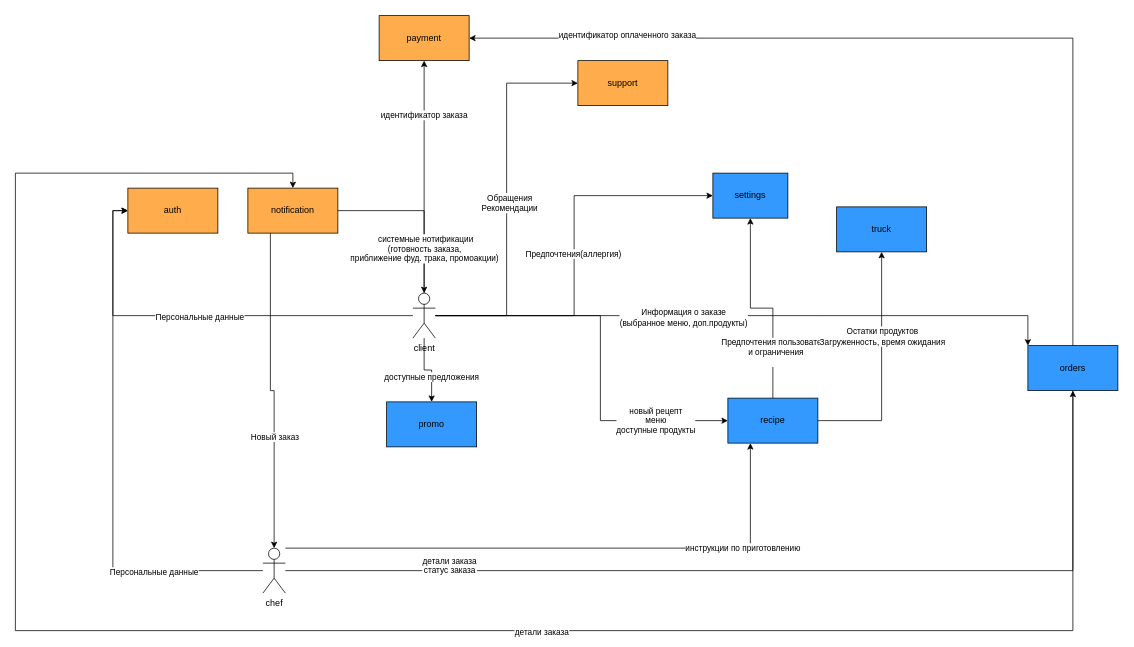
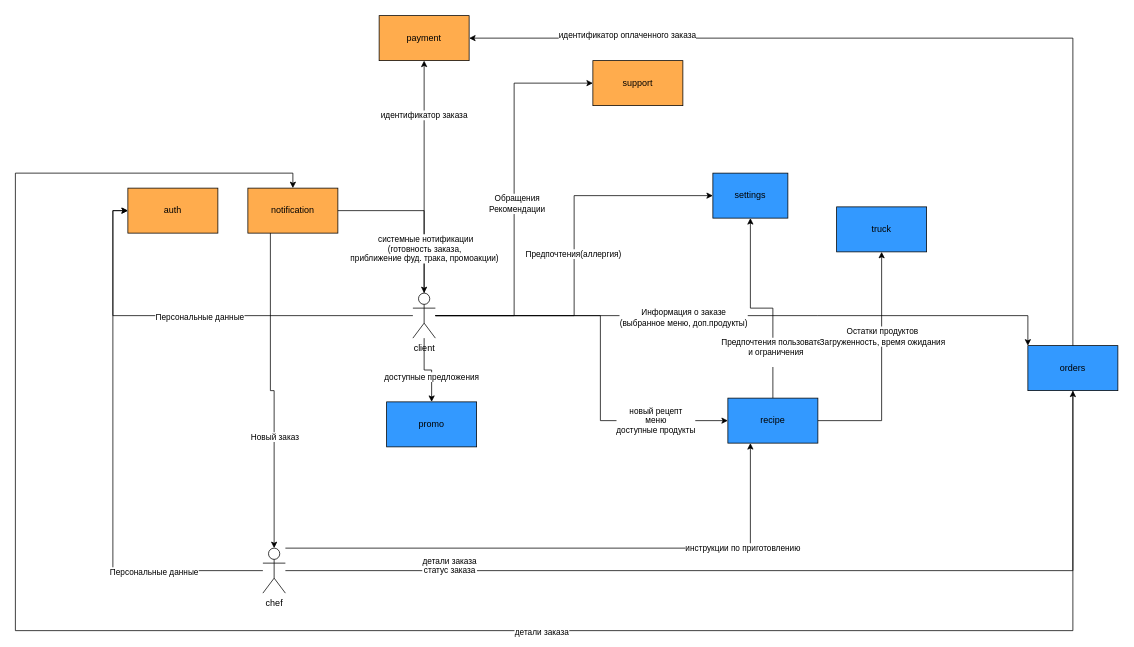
(623, 83) -> (638, 83)
